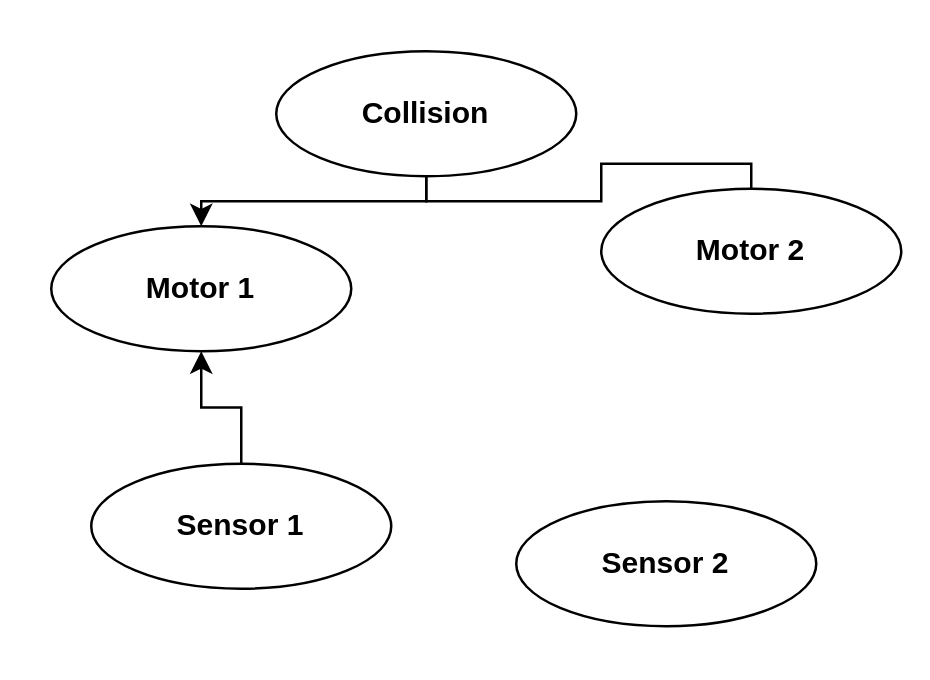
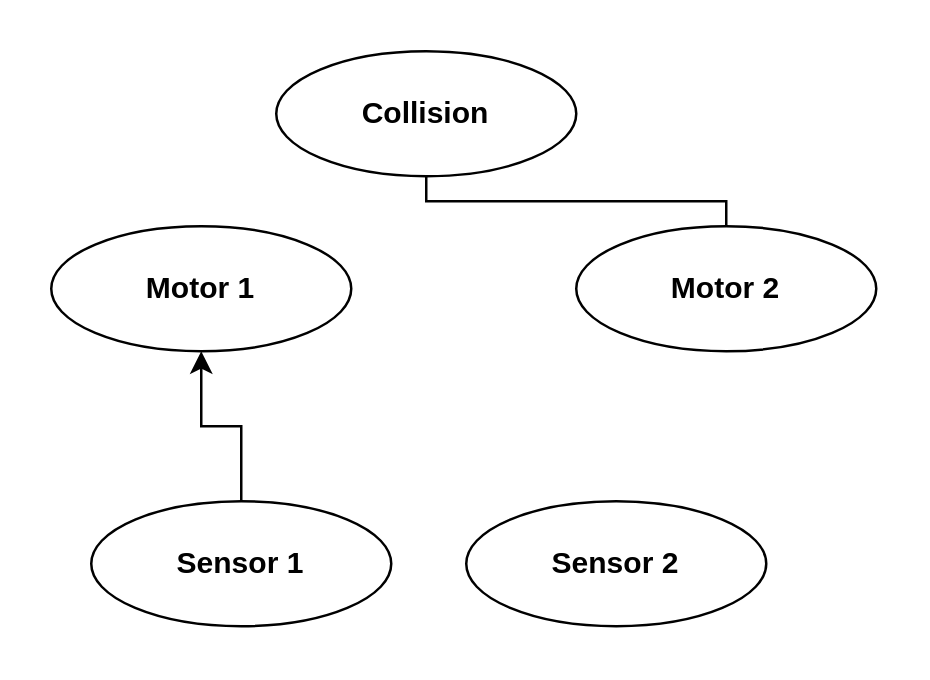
(307, 201) -> none
(751, 251) -> (726, 289)
(241, 526) -> (241, 564)
(666, 564) -> (616, 564)
